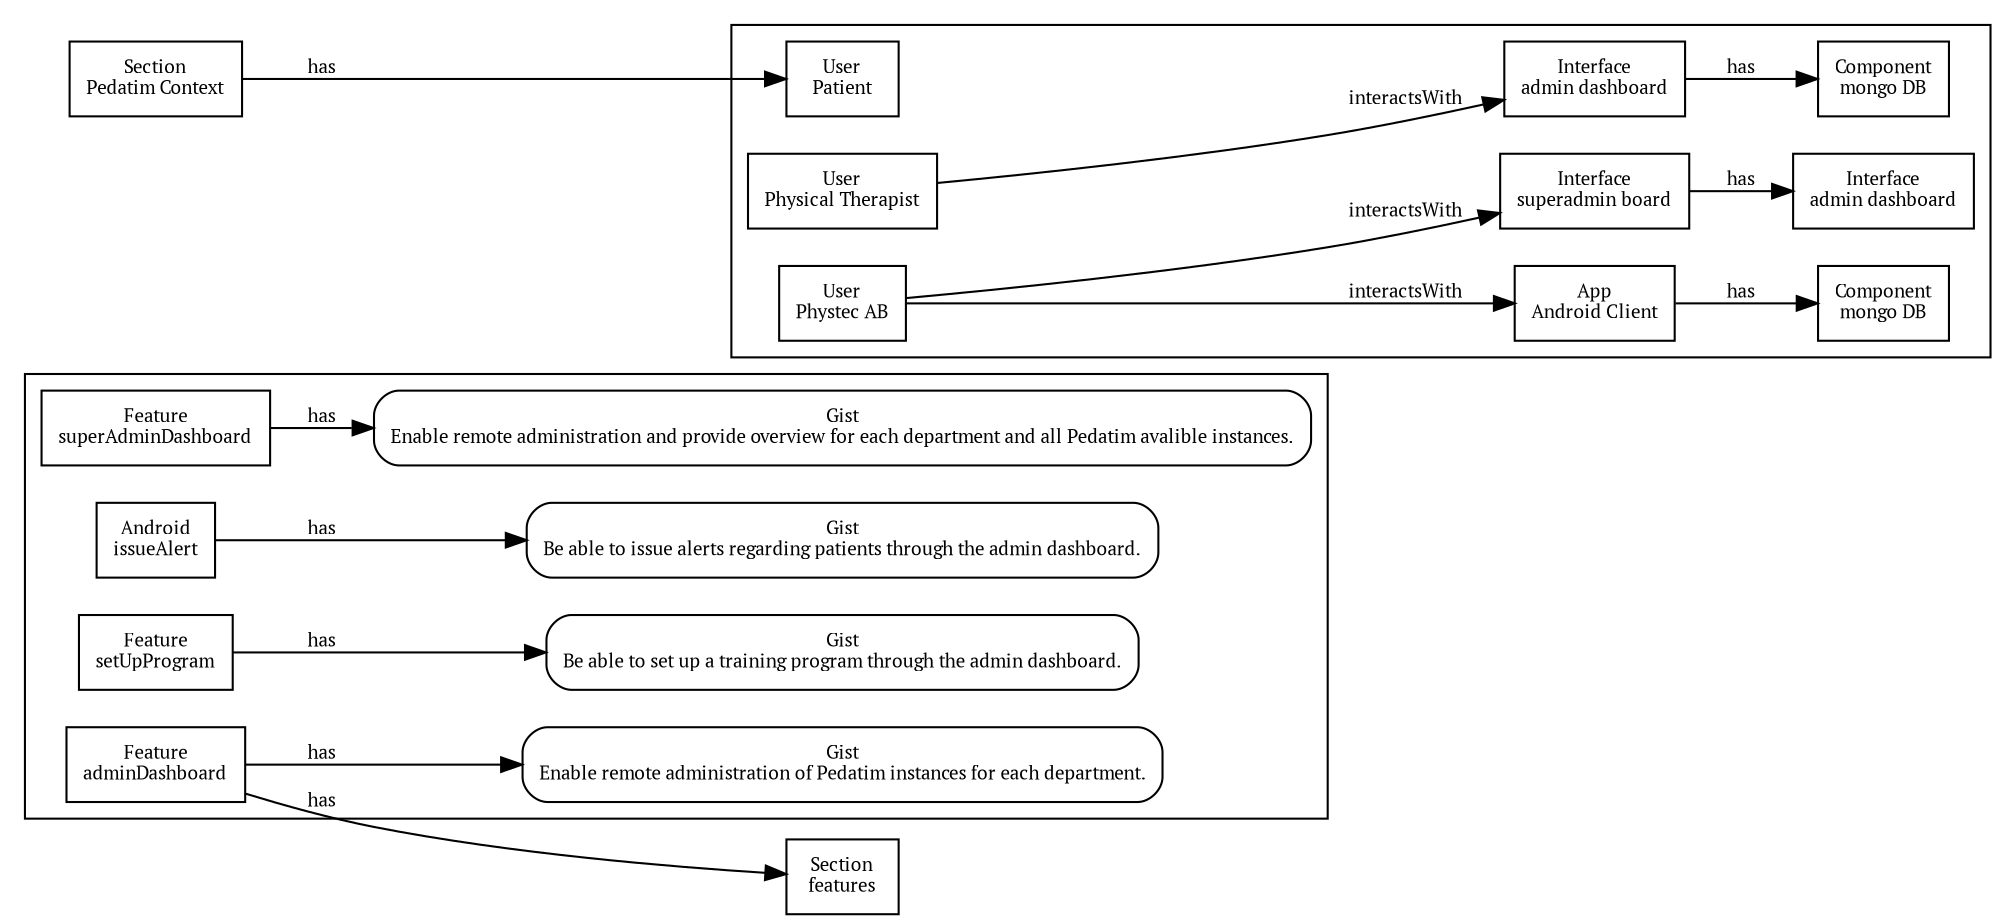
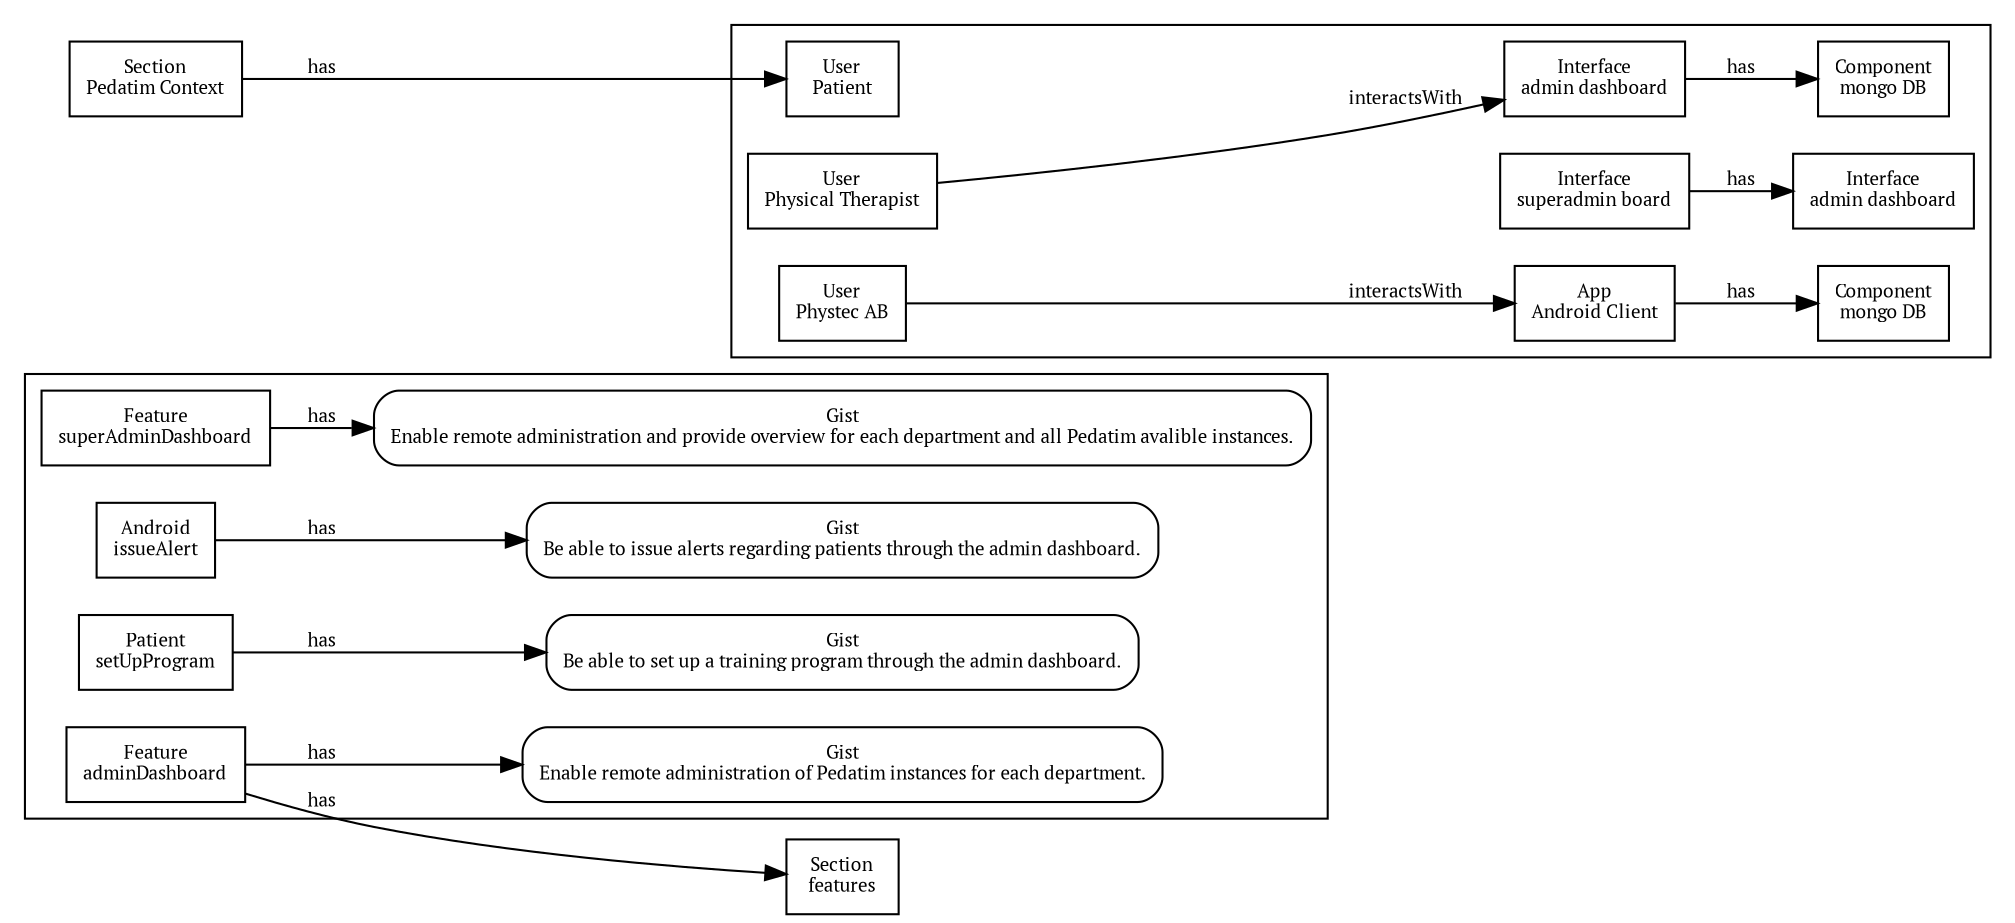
(1194, 267) -> none
(156, 652) -> (156, 652)
